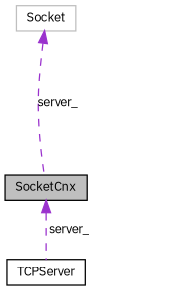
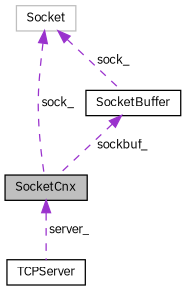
(57, 103) -> (57, 103)
none -> (133, 103)
